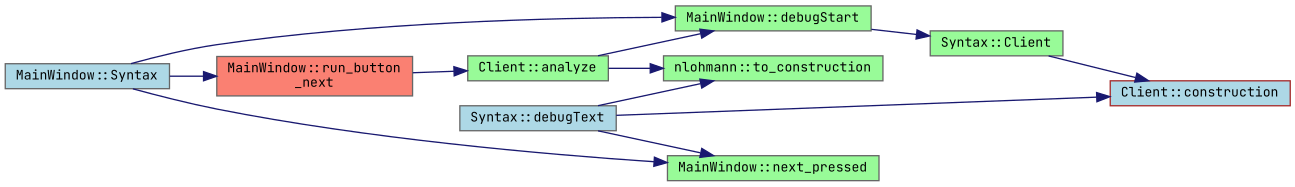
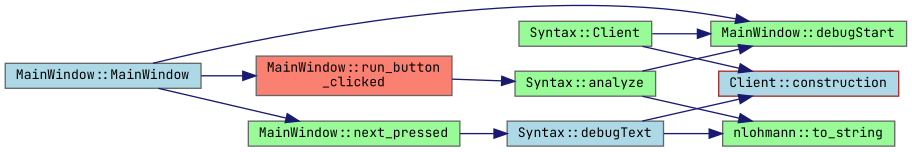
(894, 32) -> (675, 34)
(538, 68) -> (585, 84)
(773, 68) -> (809, 134)
(87, 76) -> (103, 76)
(315, 76) -> (354, 76)
(649, 142) -> (477, 134)
